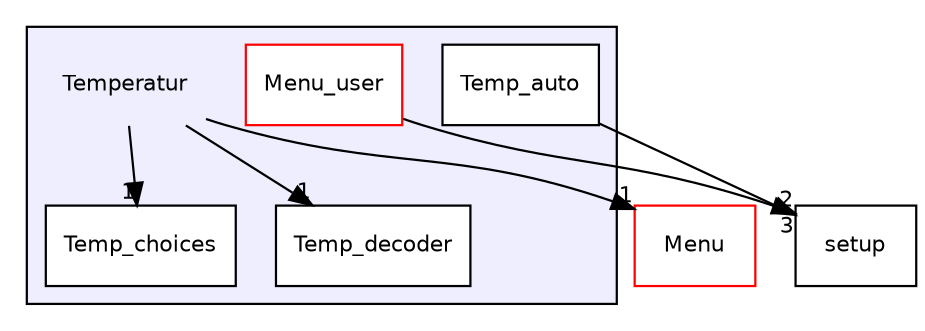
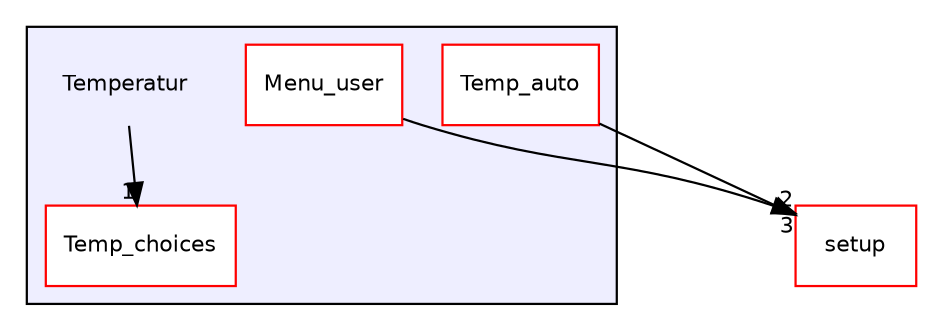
(521, 85) -> (521, 85)
(141, 246) -> (141, 246)
(373, 246) -> none
(695, 246) -> none
(856, 246) -> (856, 246)
